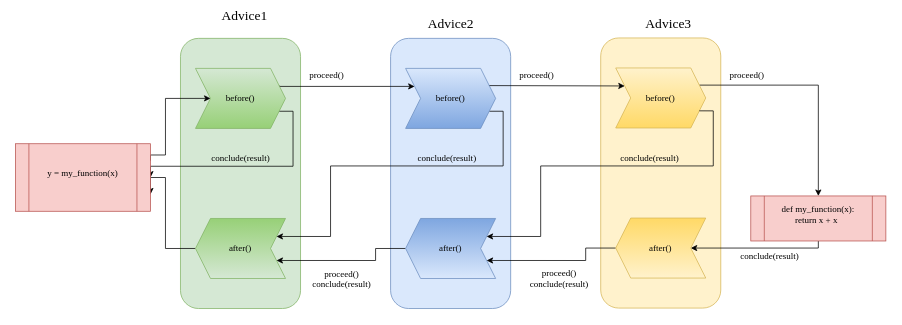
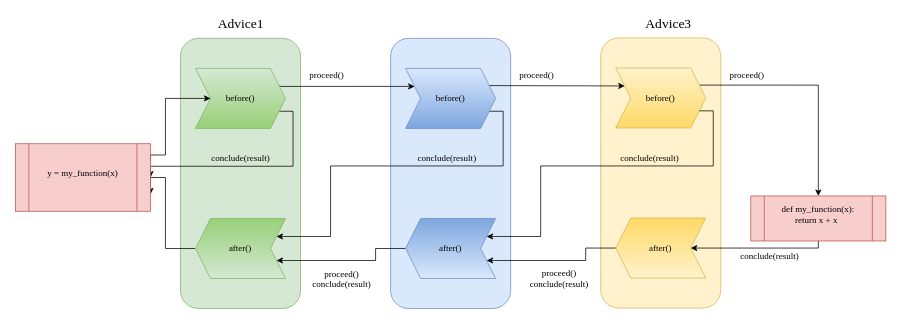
(244, 16) -> (240, 23)
(450, 23) -> none
